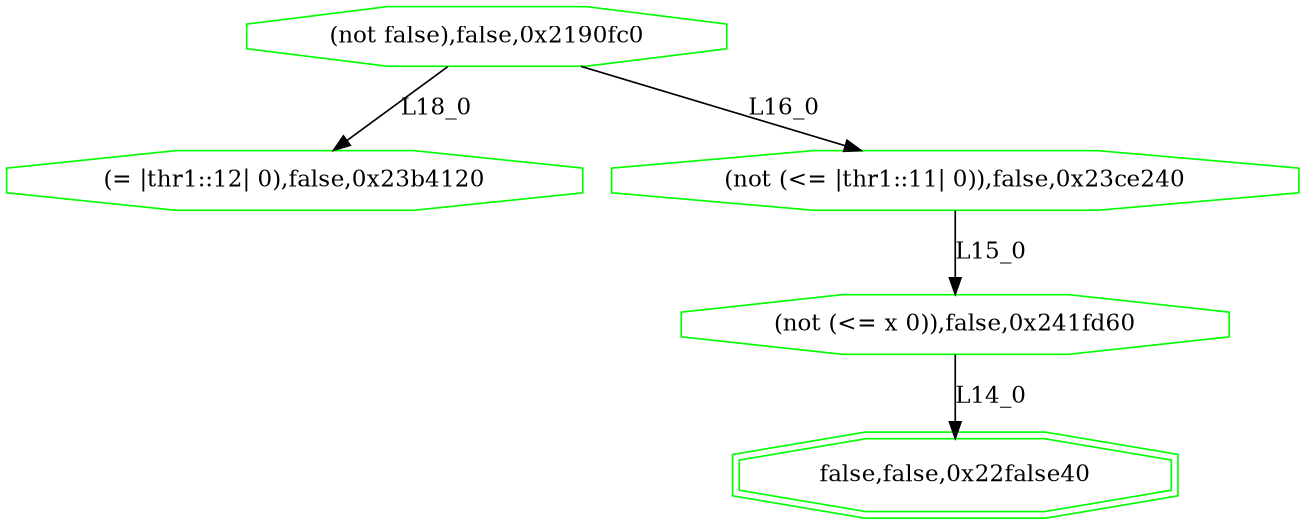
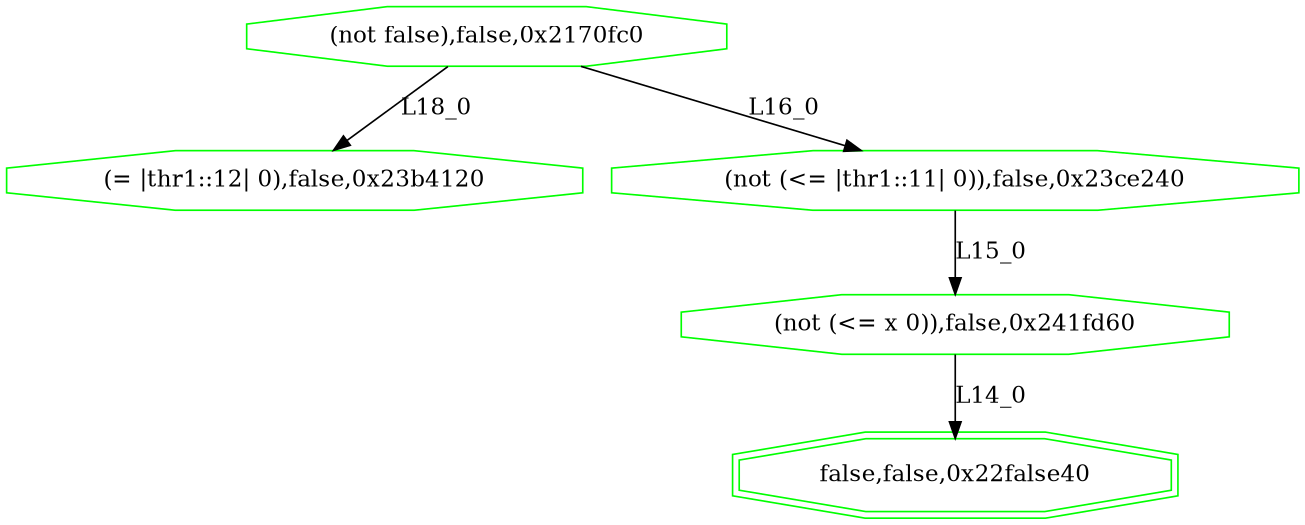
(487, 36) -> (487, 36)
